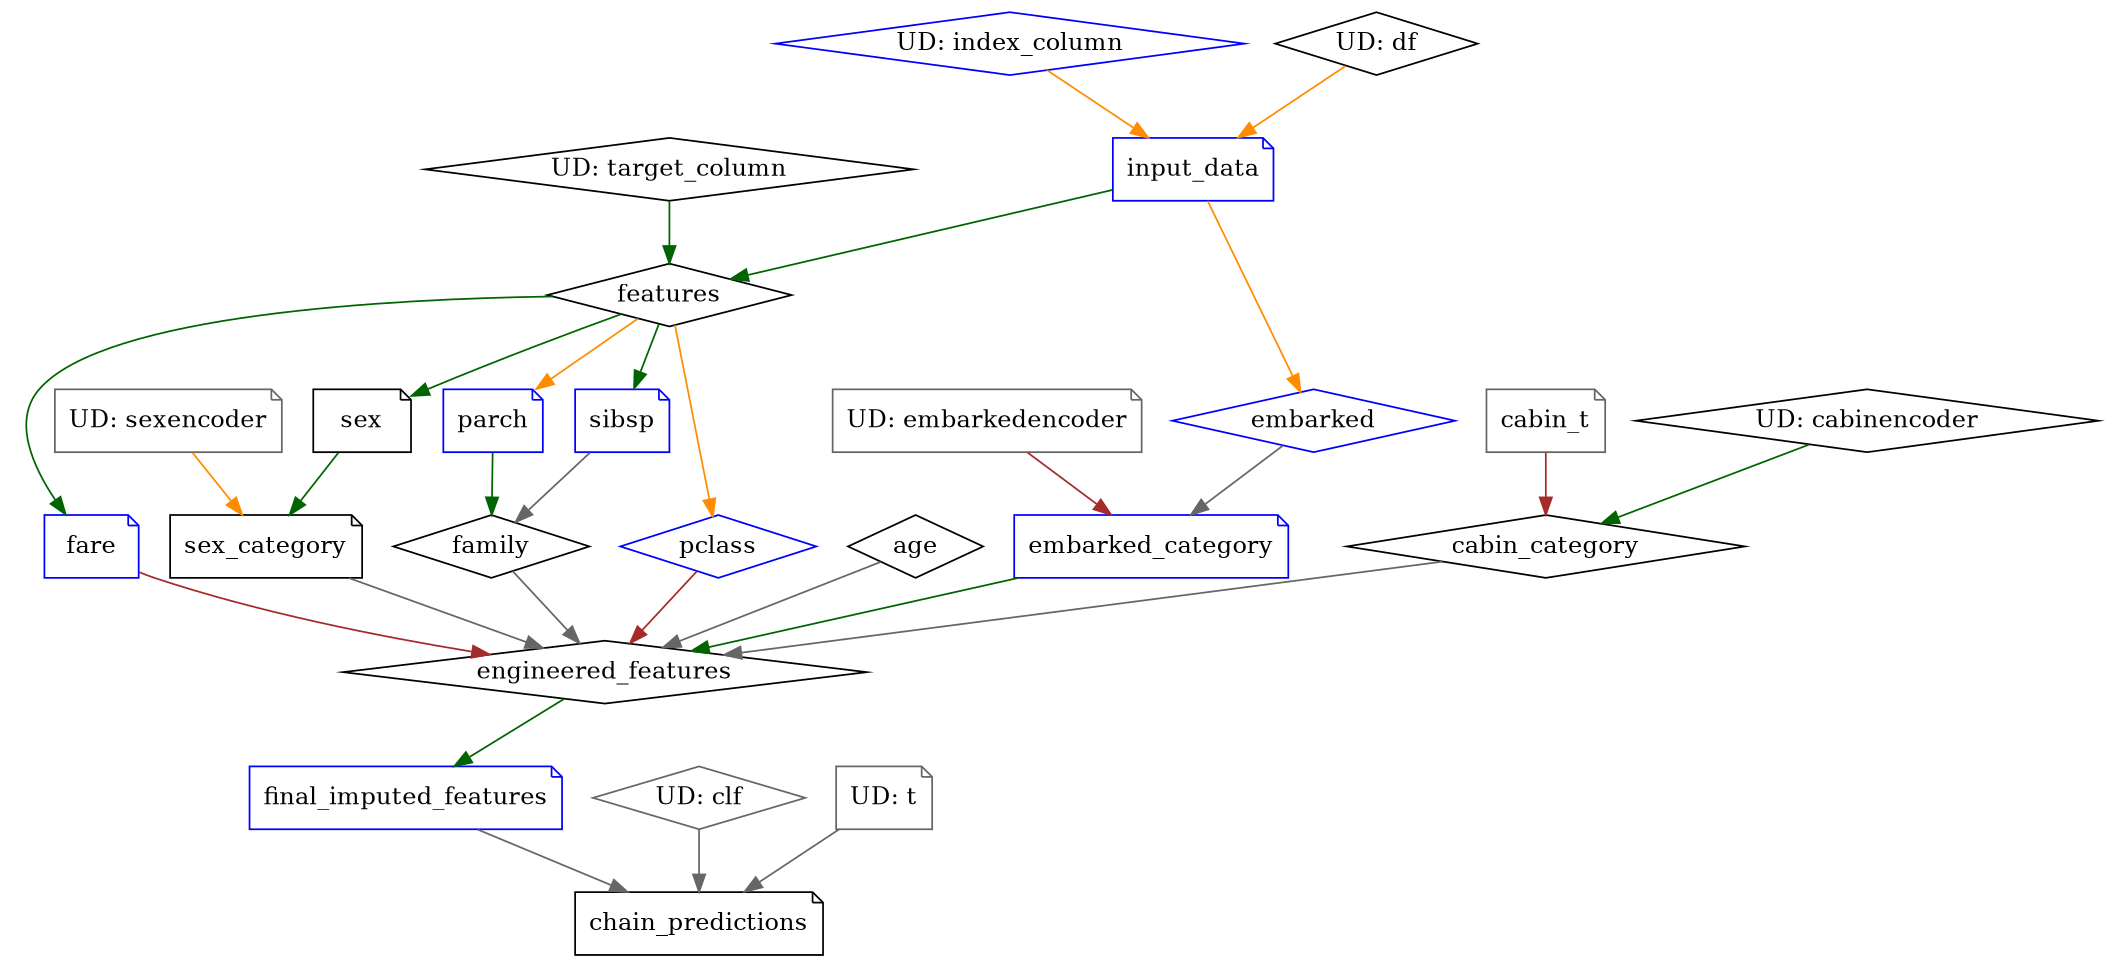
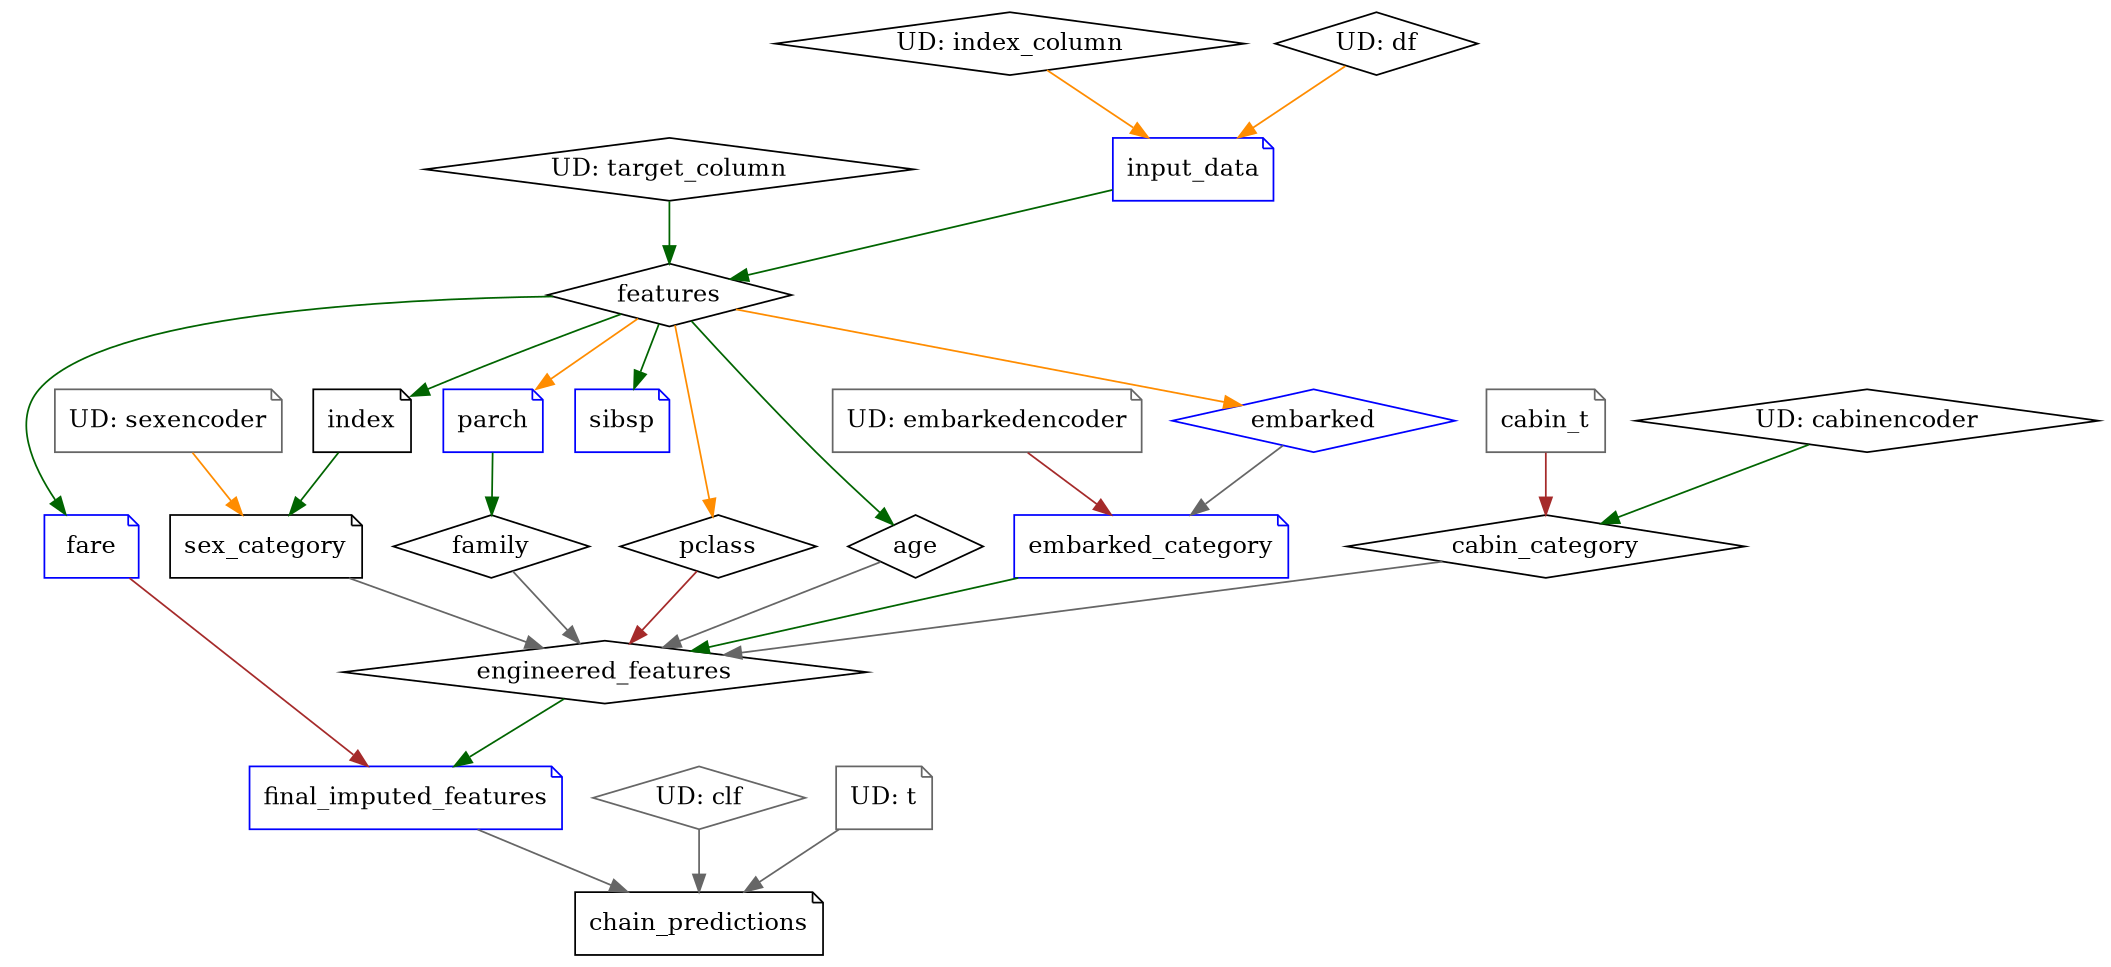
(1010, 44) -> (1010, 44)
(1250, 288) -> (980, 356)
none -> (783, 419)
(362, 421) -> (362, 421)
(559, 481) -> none
(718, 546) -> (718, 546)
(304, 619) -> (241, 666)
